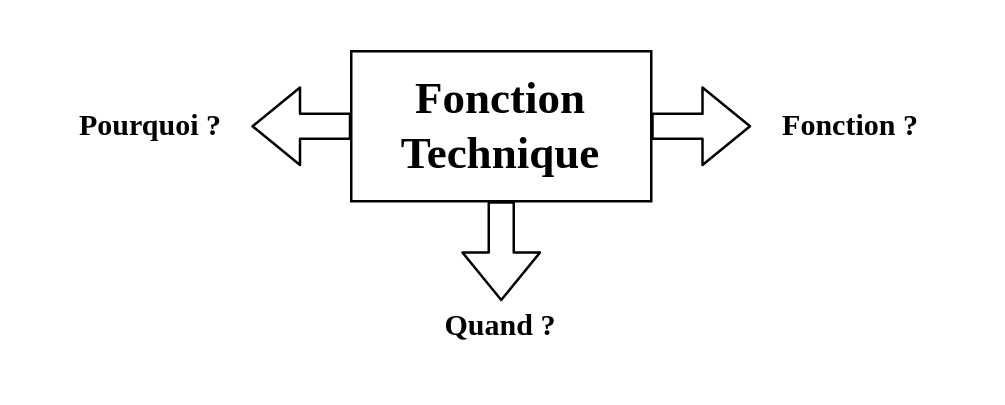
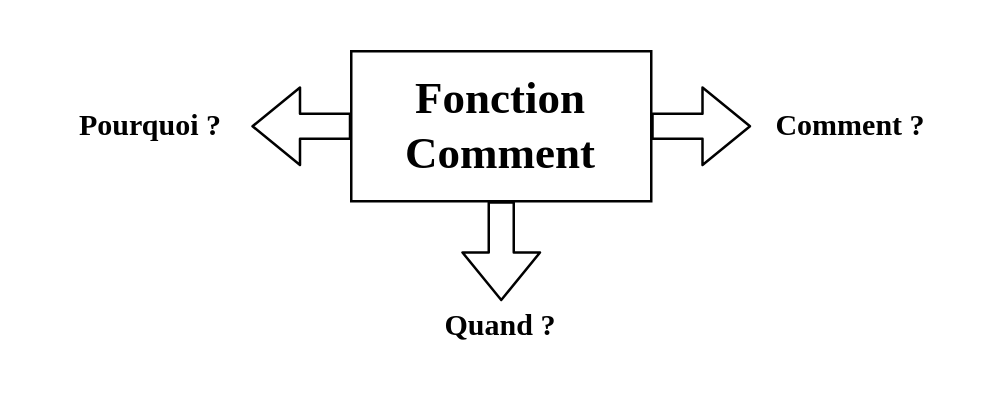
(501, 126) -> (501, 126)
(851, 126) -> (851, 126)
